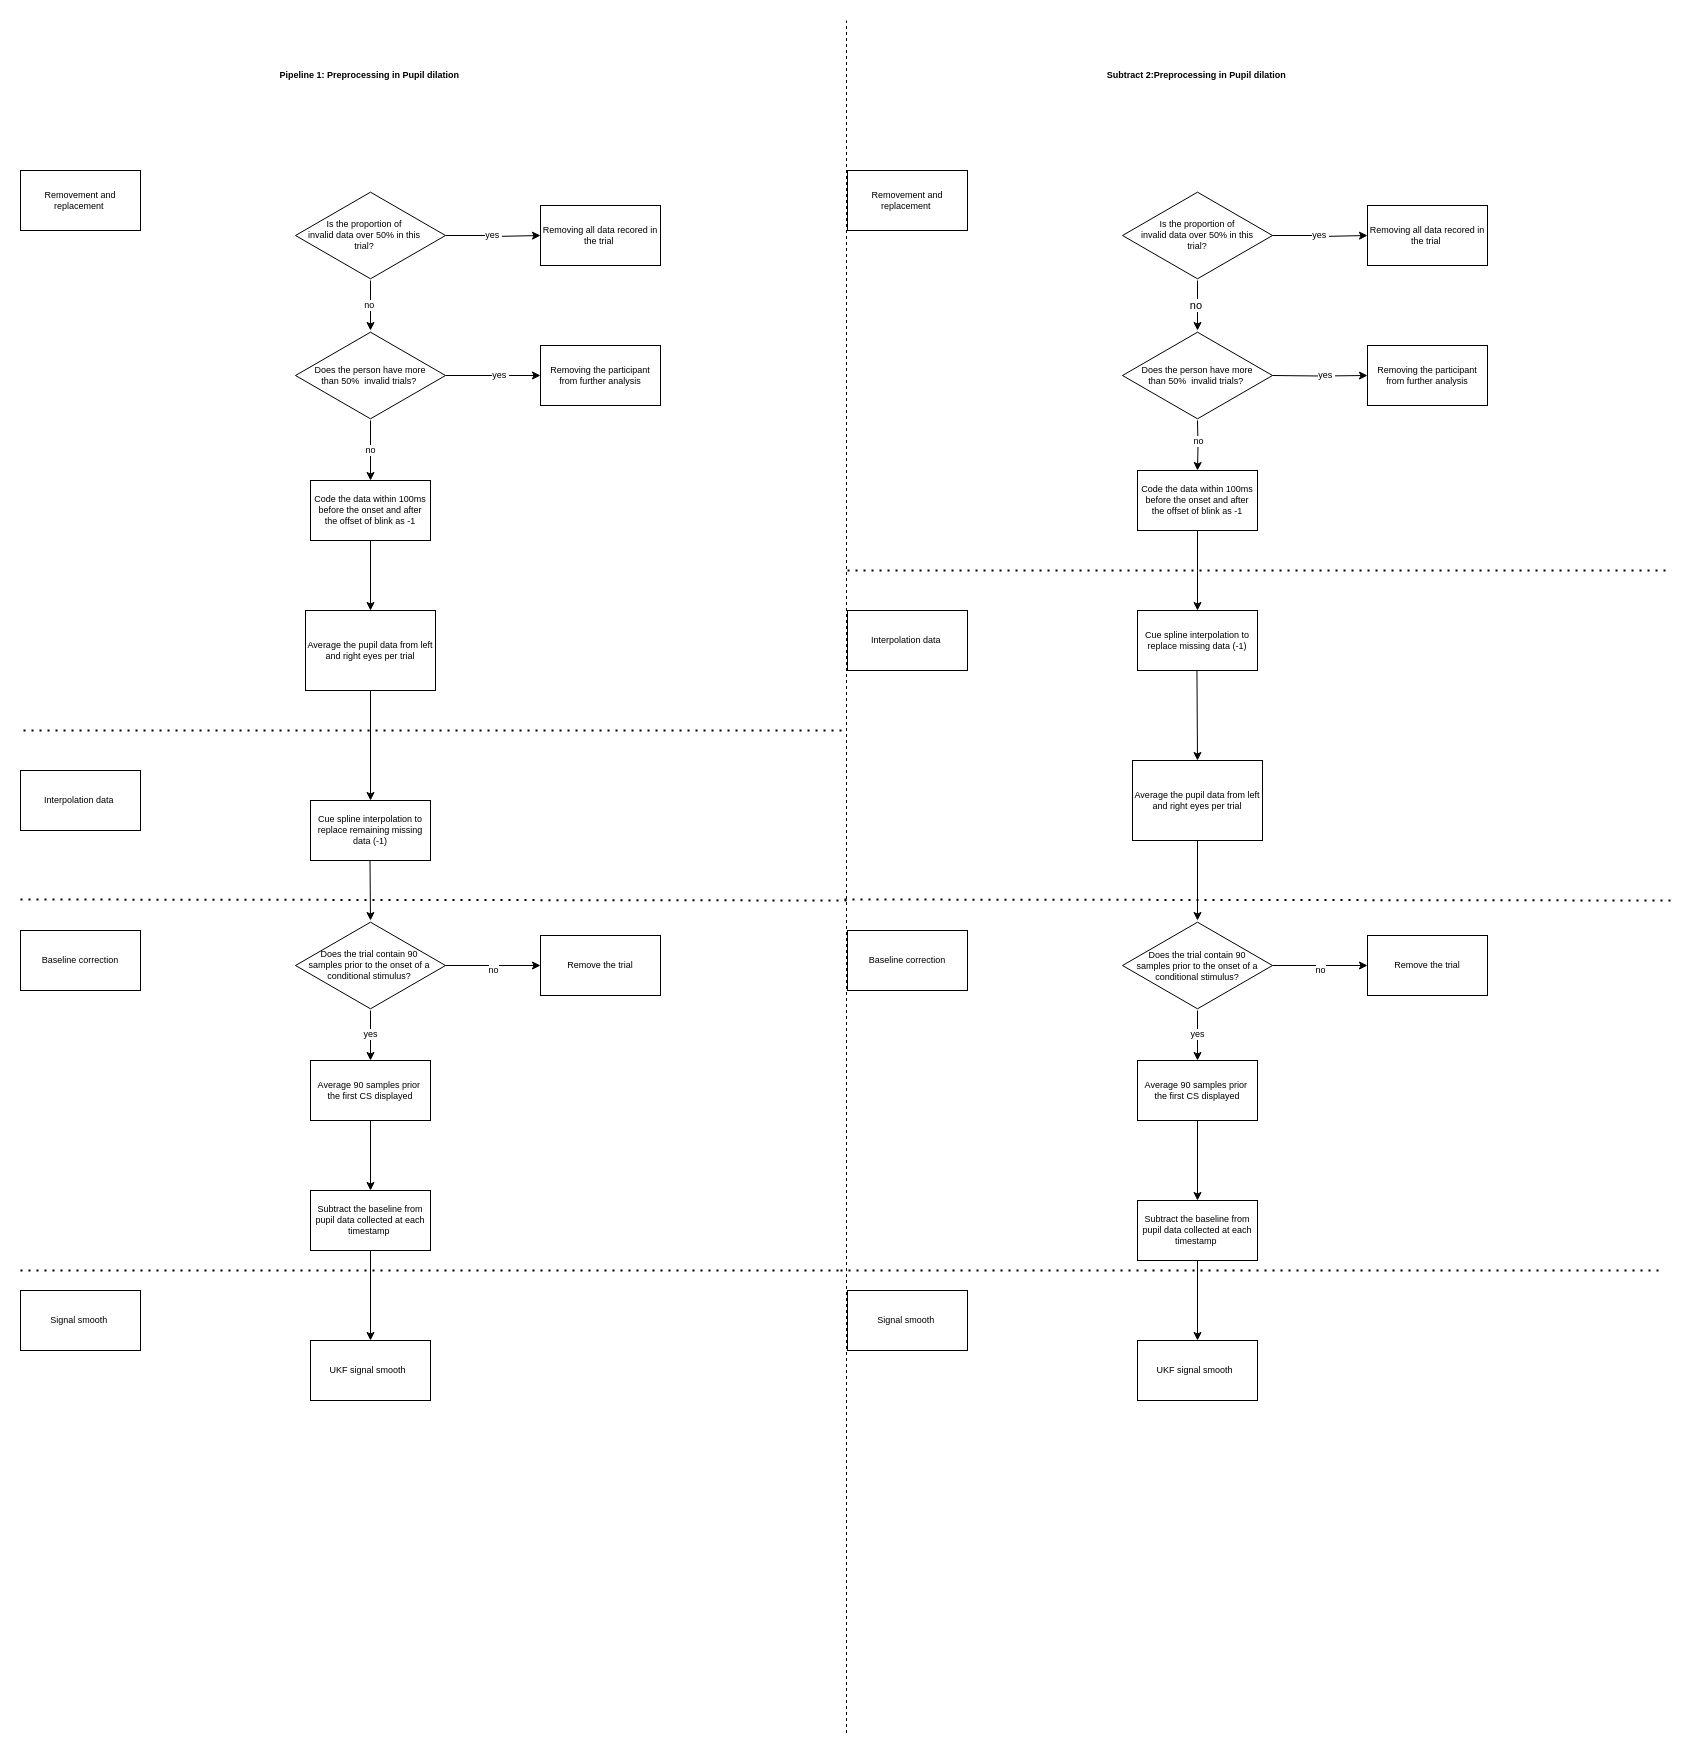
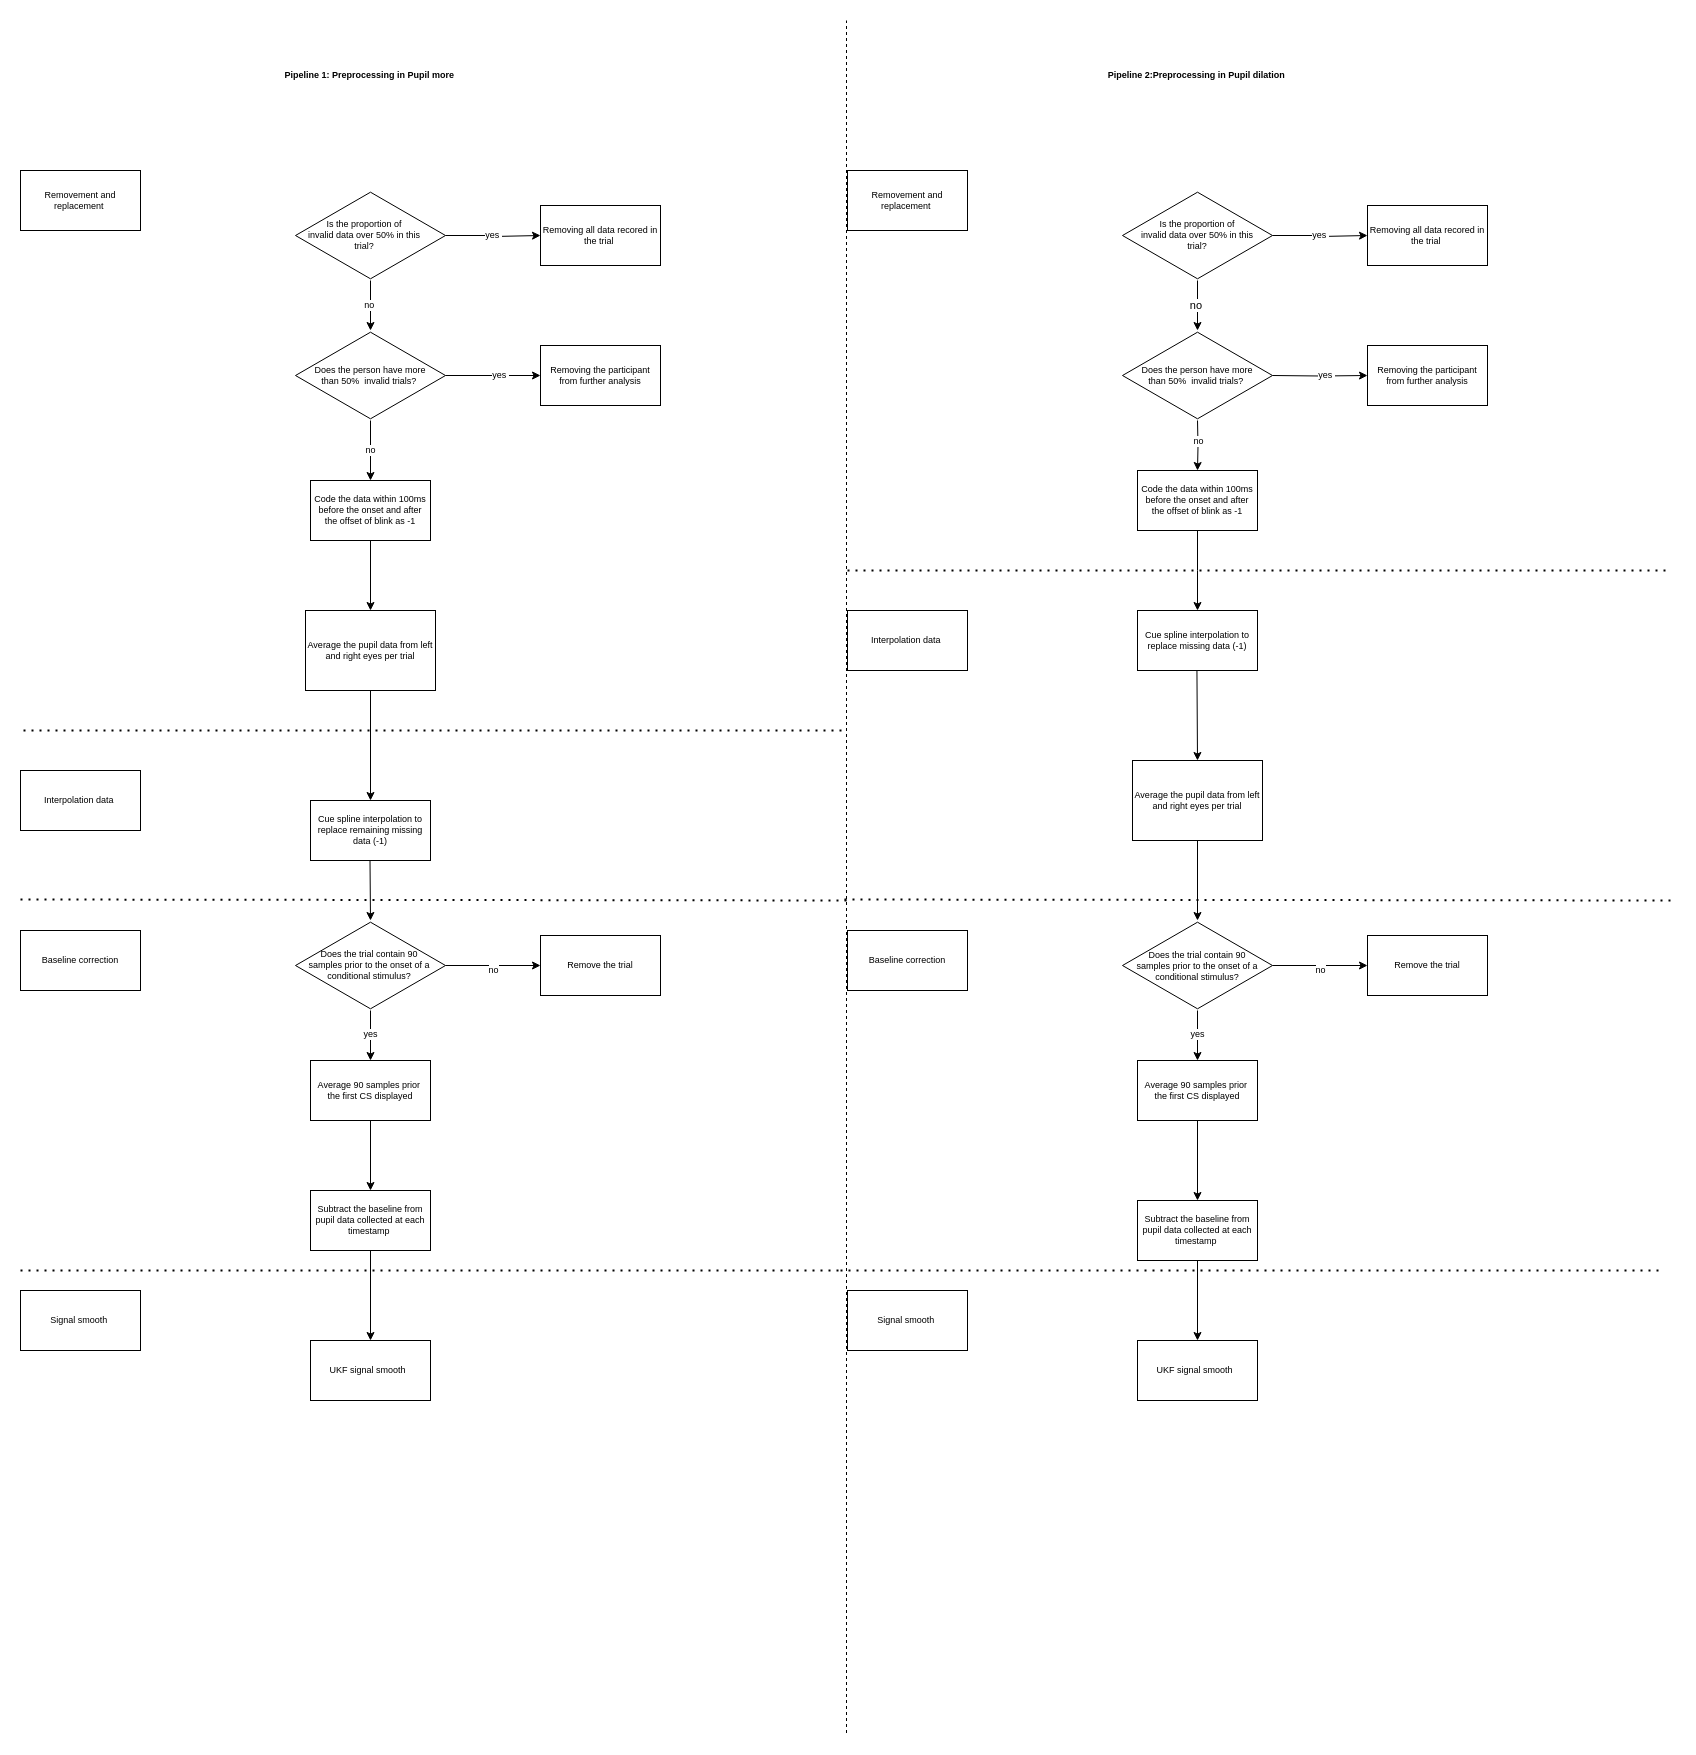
(371, 76) -> (371, 76)
(1198, 76) -> (1198, 76)
